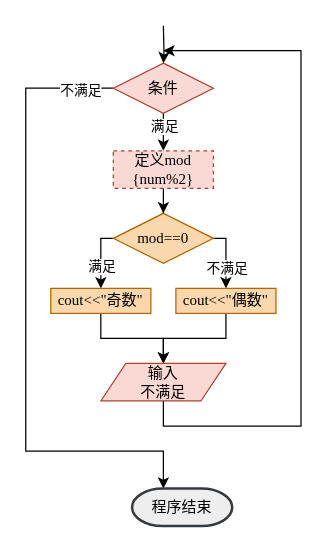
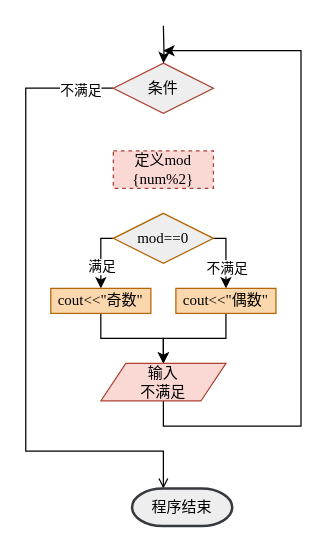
(163, 88) -> (163, 88)
(163, 136) -> none
(163, 205) -> none
(163, 238) -> (163, 238)
(163, 478) -> (163, 481)
